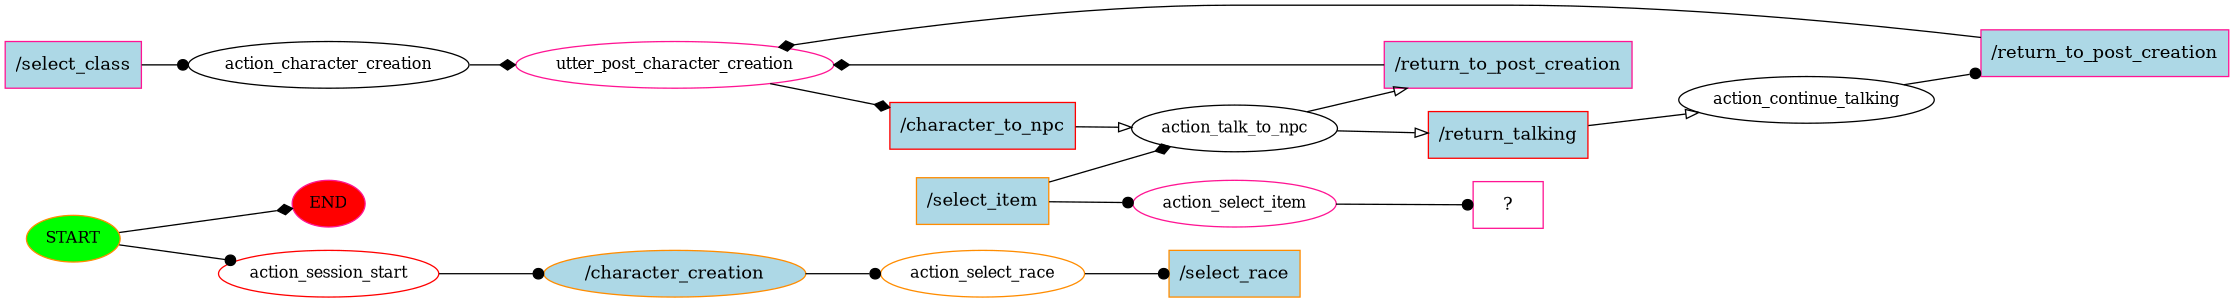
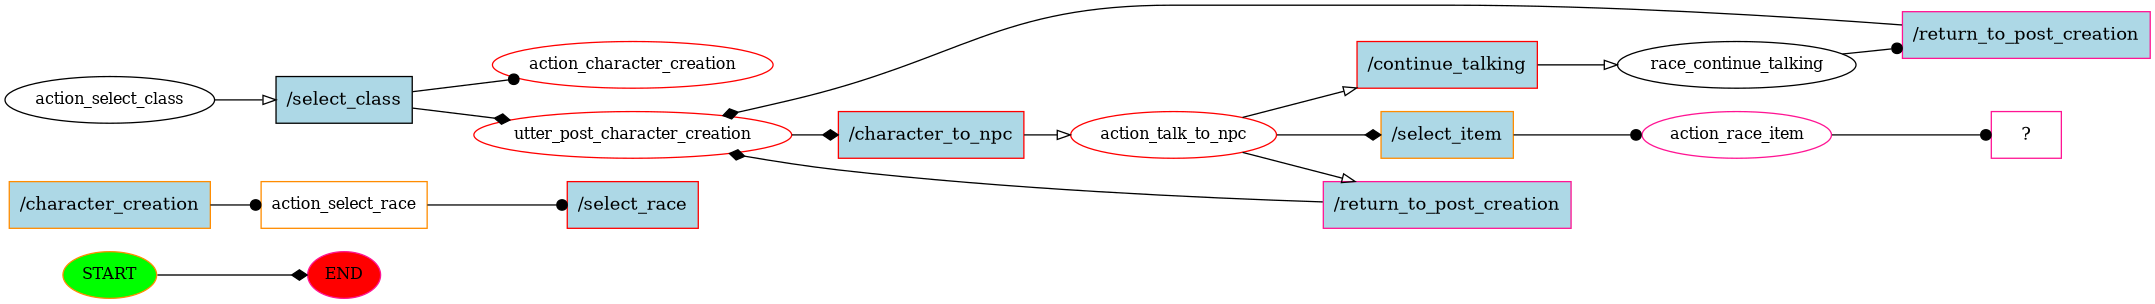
(73, 65) -> (344, 100)
(329, 65) -> (633, 65)
(485, 65) -> (453, 113)
(675, 65) -> (633, 135)
none -> (110, 100)
(1807, 100) -> (1737, 65)
(1235, 128) -> (1174, 135)
(1508, 135) -> (1447, 65)
(1102, 167) -> (1321, 135)
(1235, 204) -> (1737, 135)
(329, 274) -> none
(675, 274) -> (110, 205)
(983, 274) -> (344, 205)
(1235, 274) -> (633, 205)
